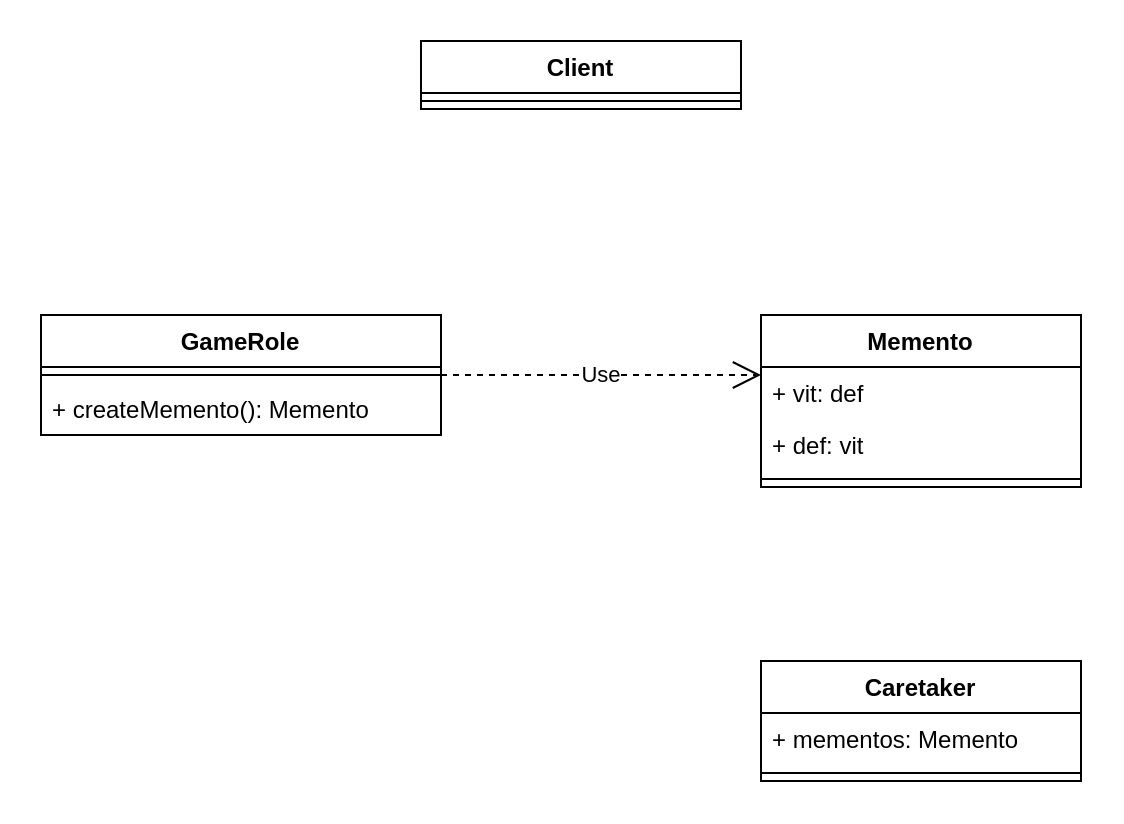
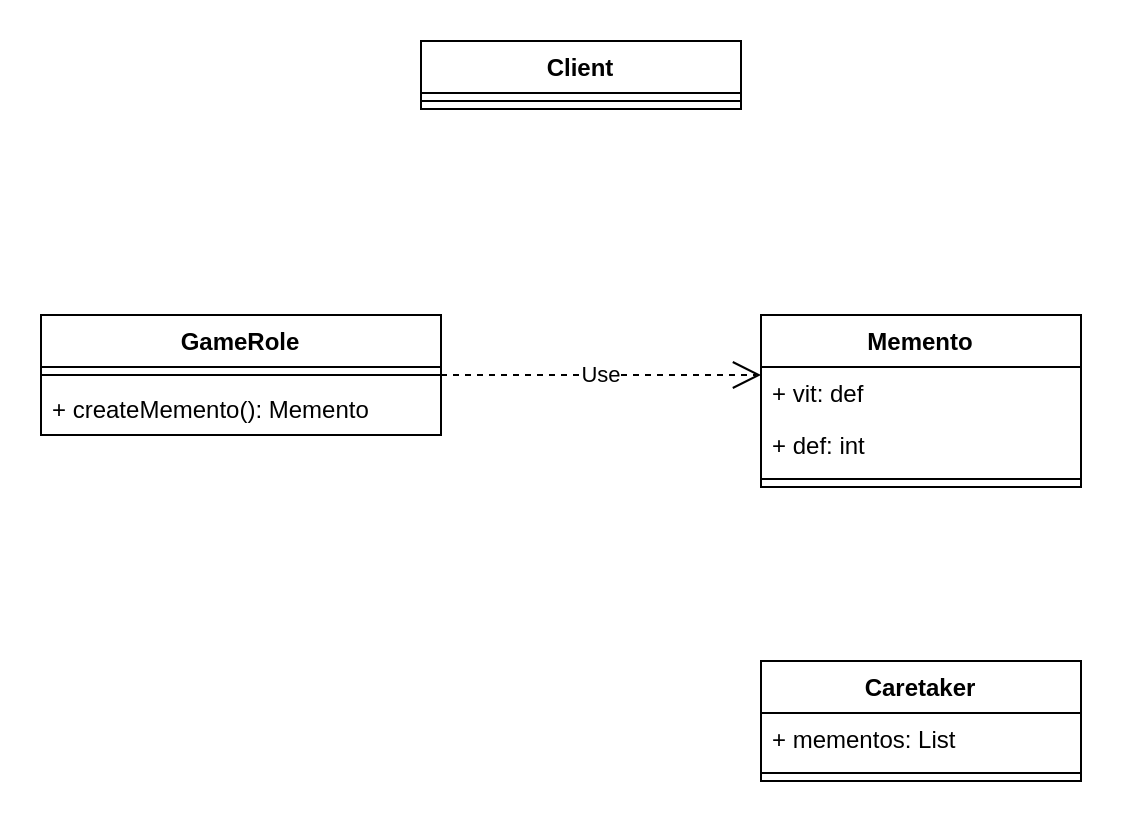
(827, 446) -> (827, 446)
(890, 740) -> (867, 740)
